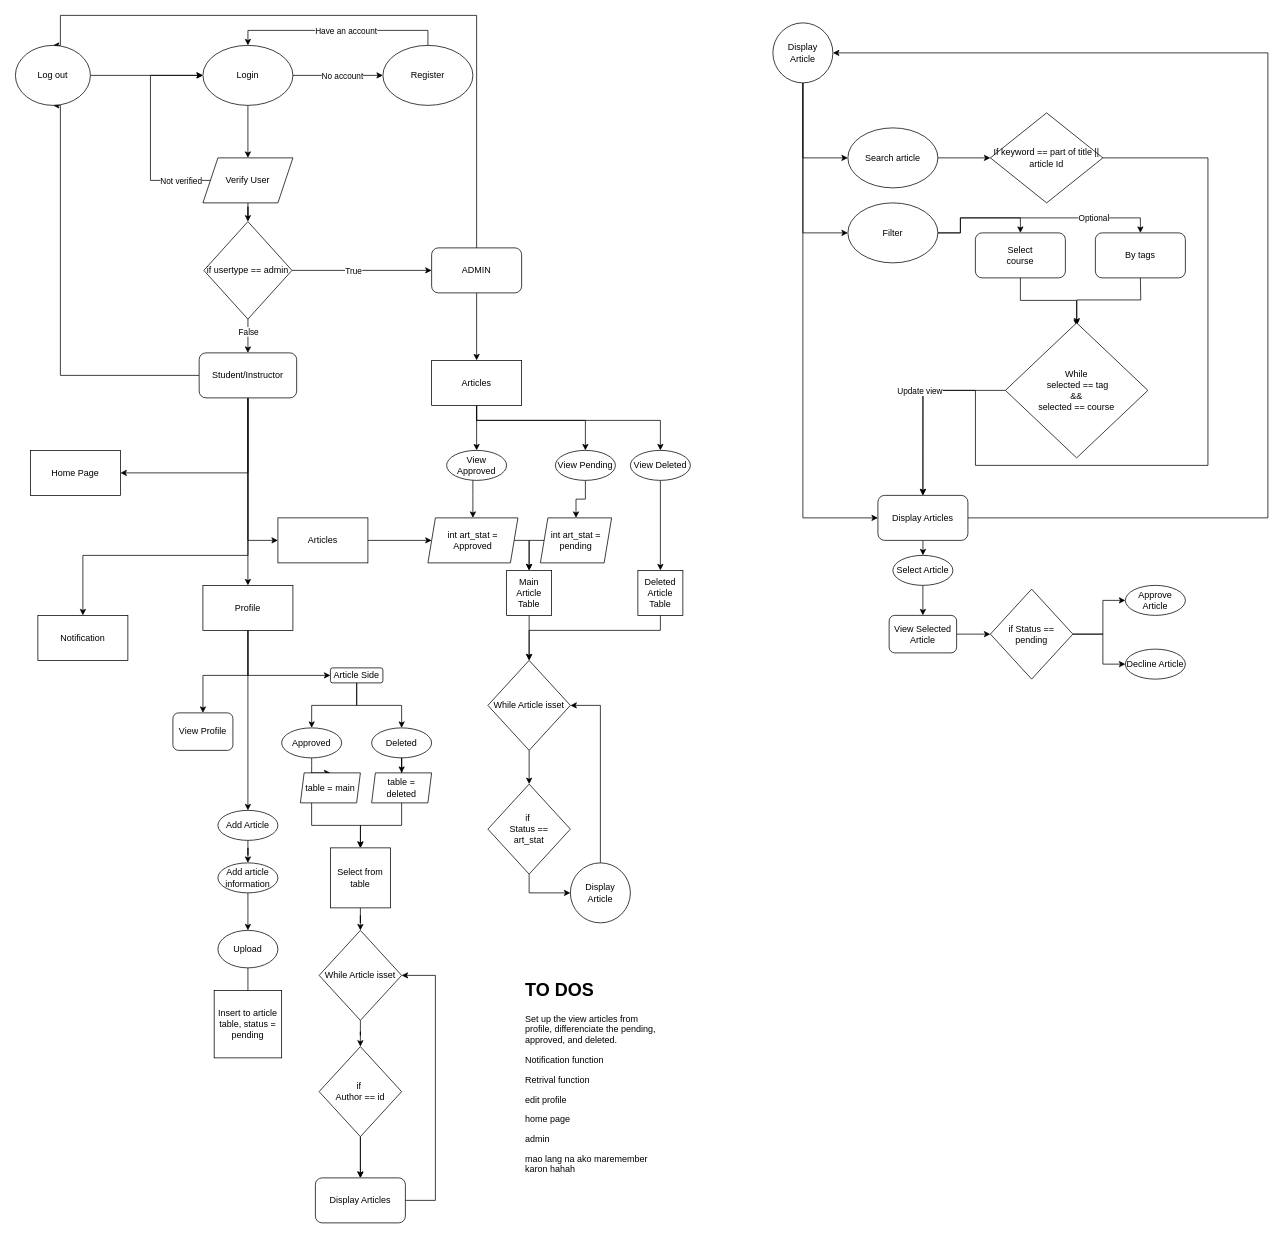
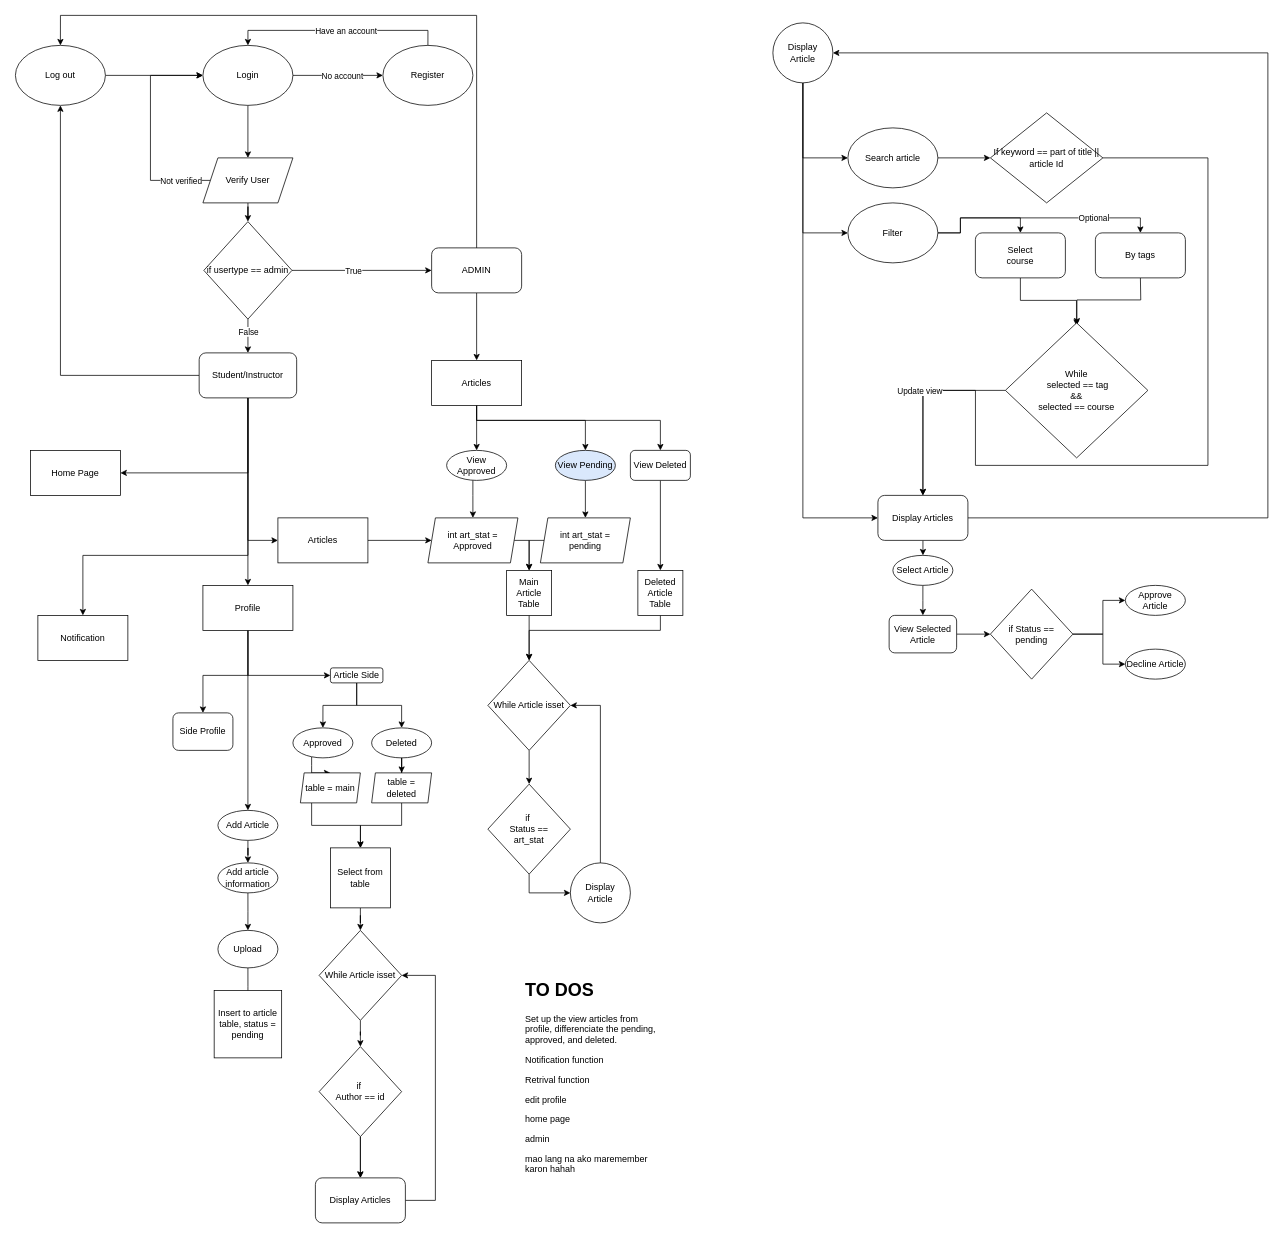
(53, 75) -> (60, 75)
(585, 465) -> (585, 465)
(660, 465) -> (660, 465)
(576, 540) -> (585, 540)
(203, 732) -> (203, 732)
(312, 743) -> (323, 743)
